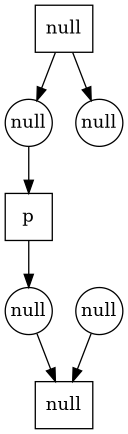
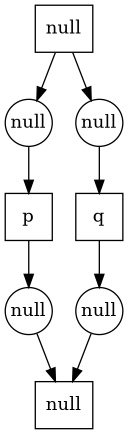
none -> (99, 217)
